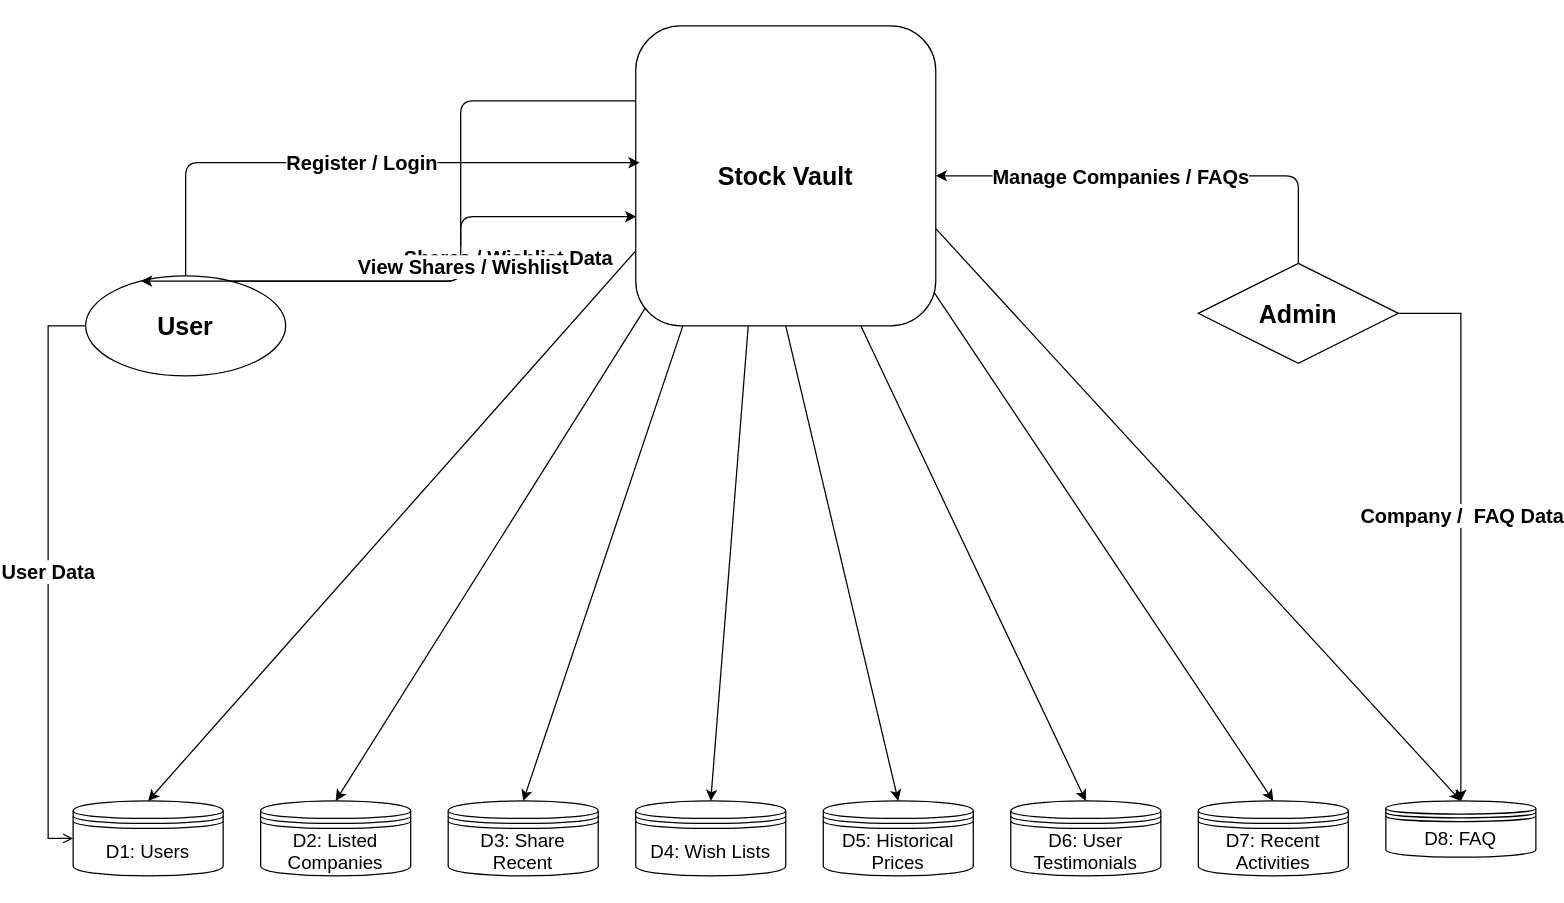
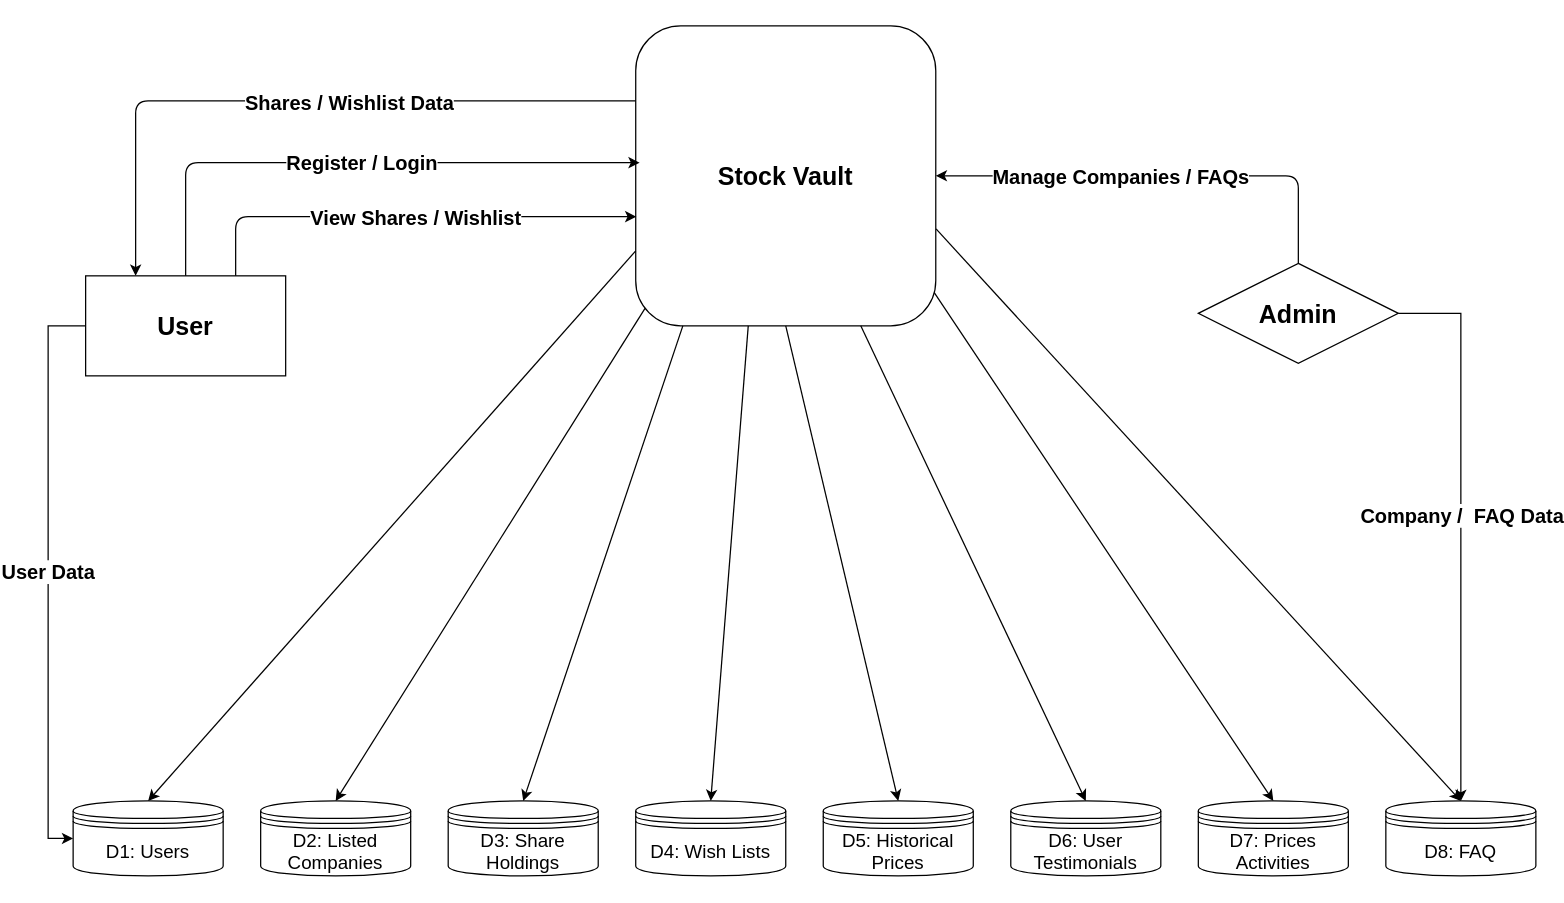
(186, 326) -> (186, 326)
(1461, 829) -> (1461, 838)
(65, 838) -> (63, 838)
(523, 851) -> (523, 851)
(1273, 851) -> (1273, 851)
